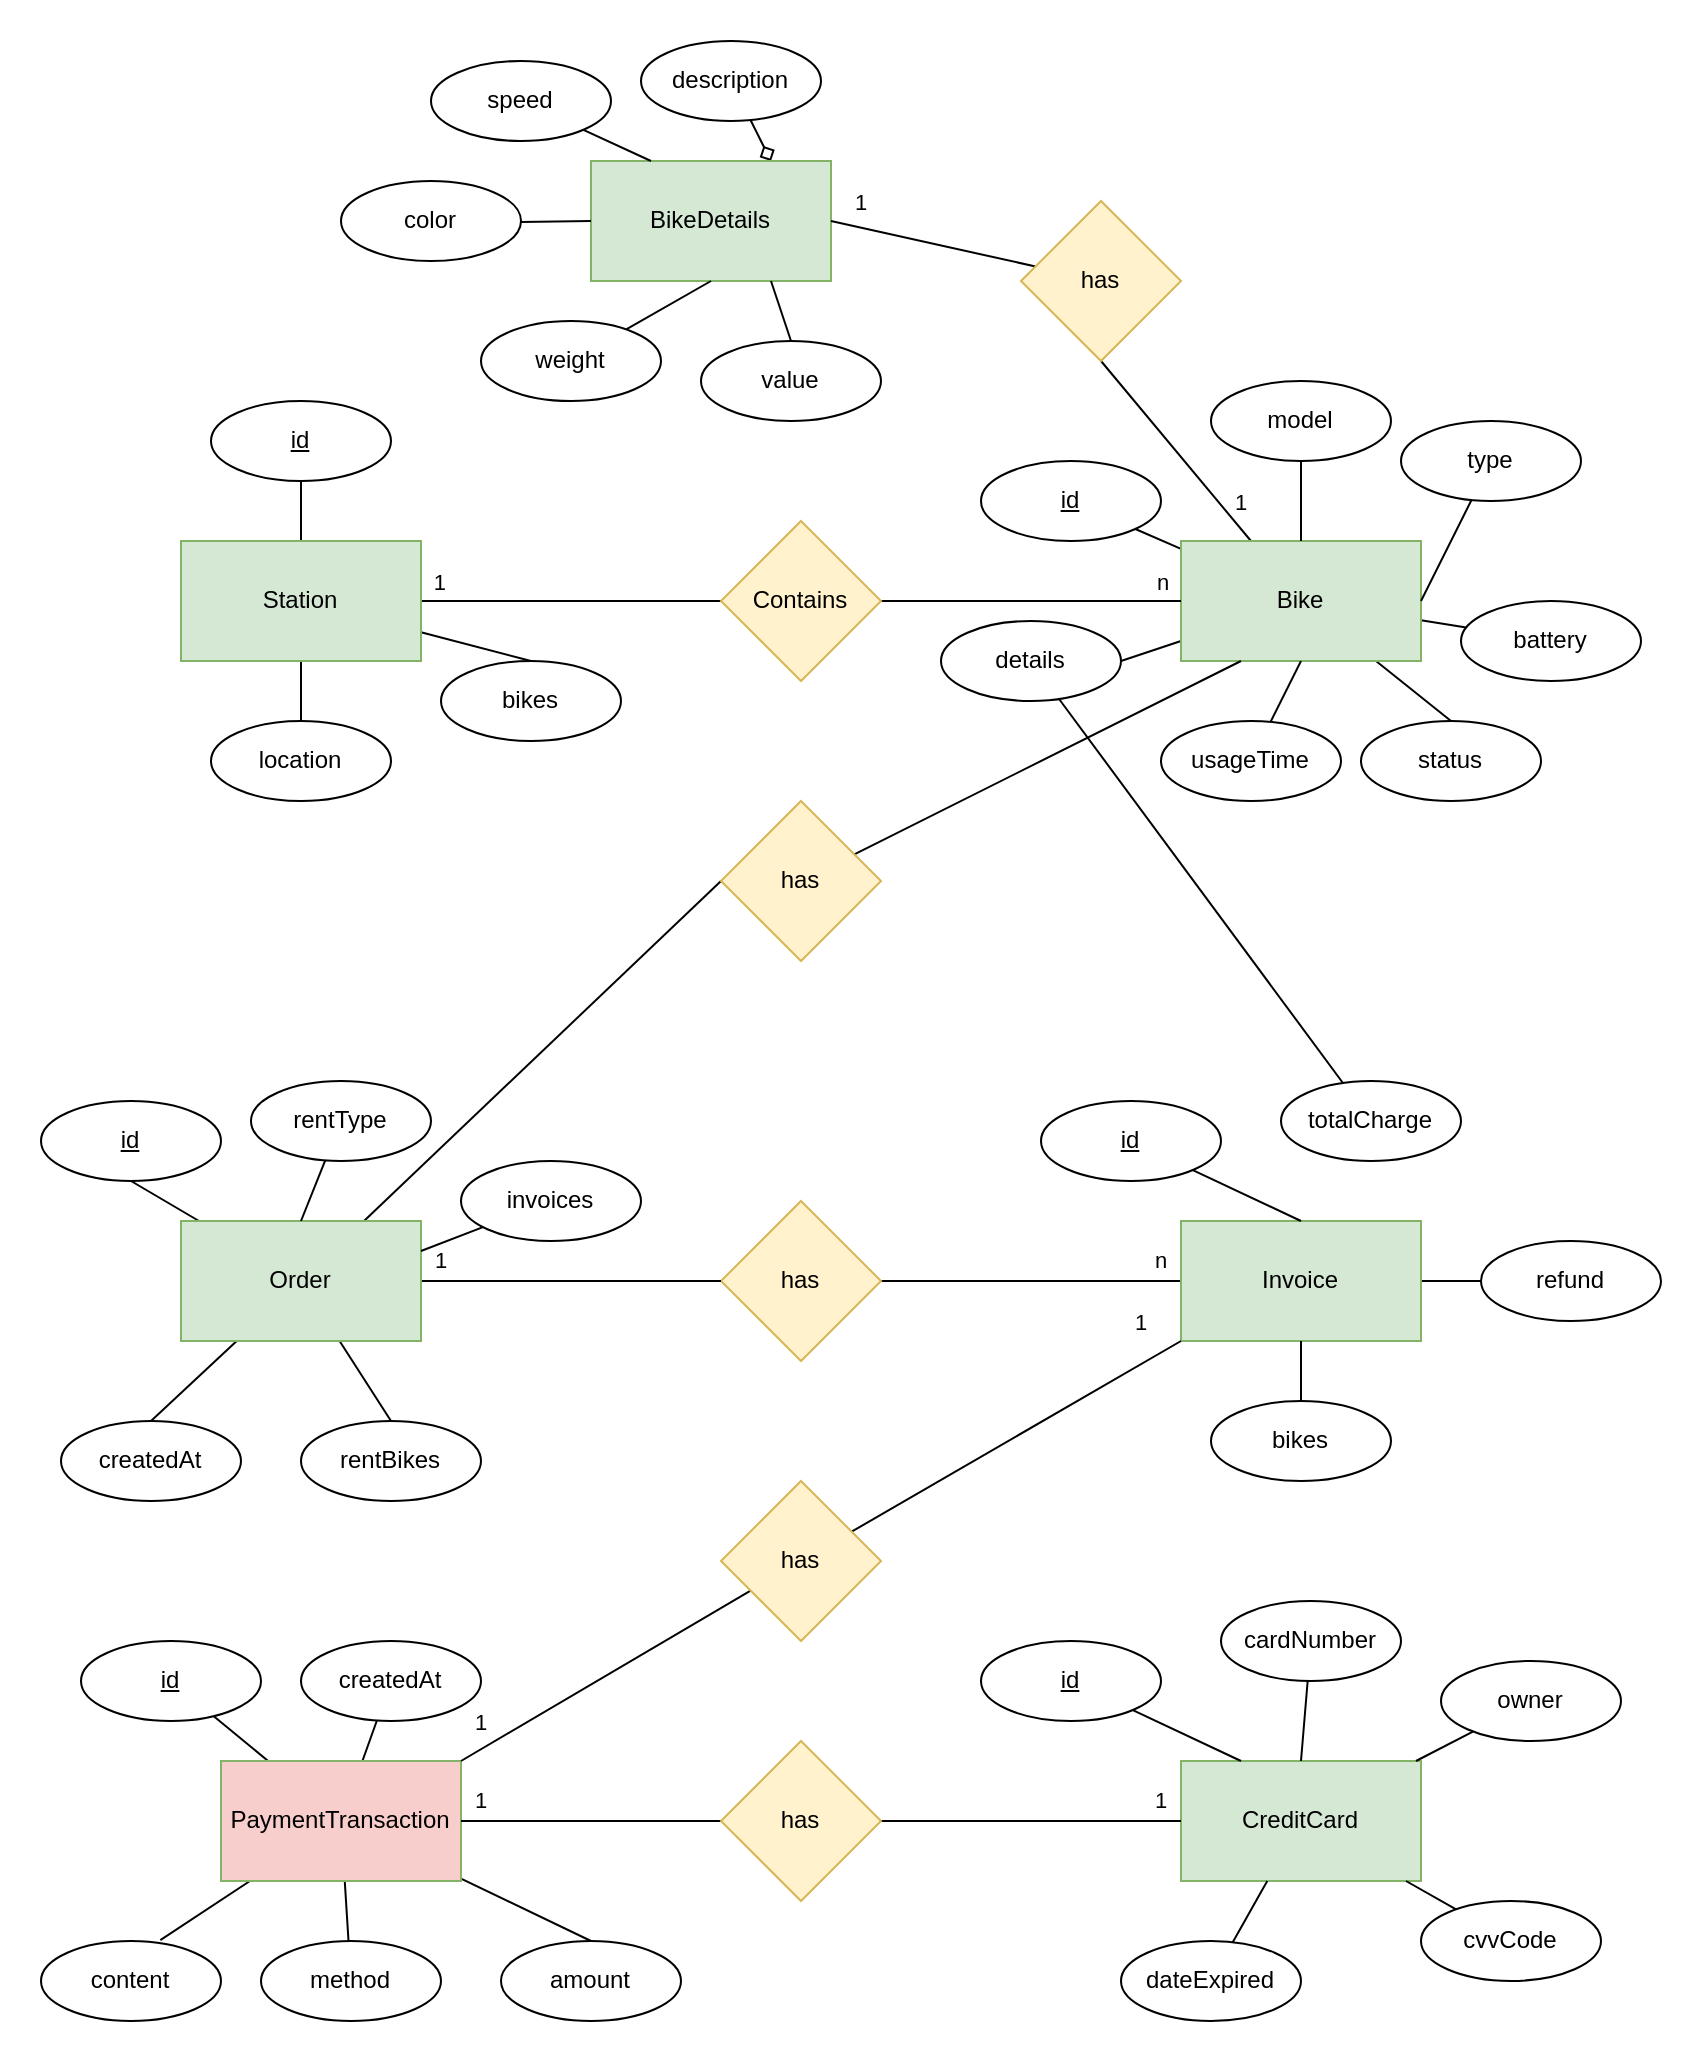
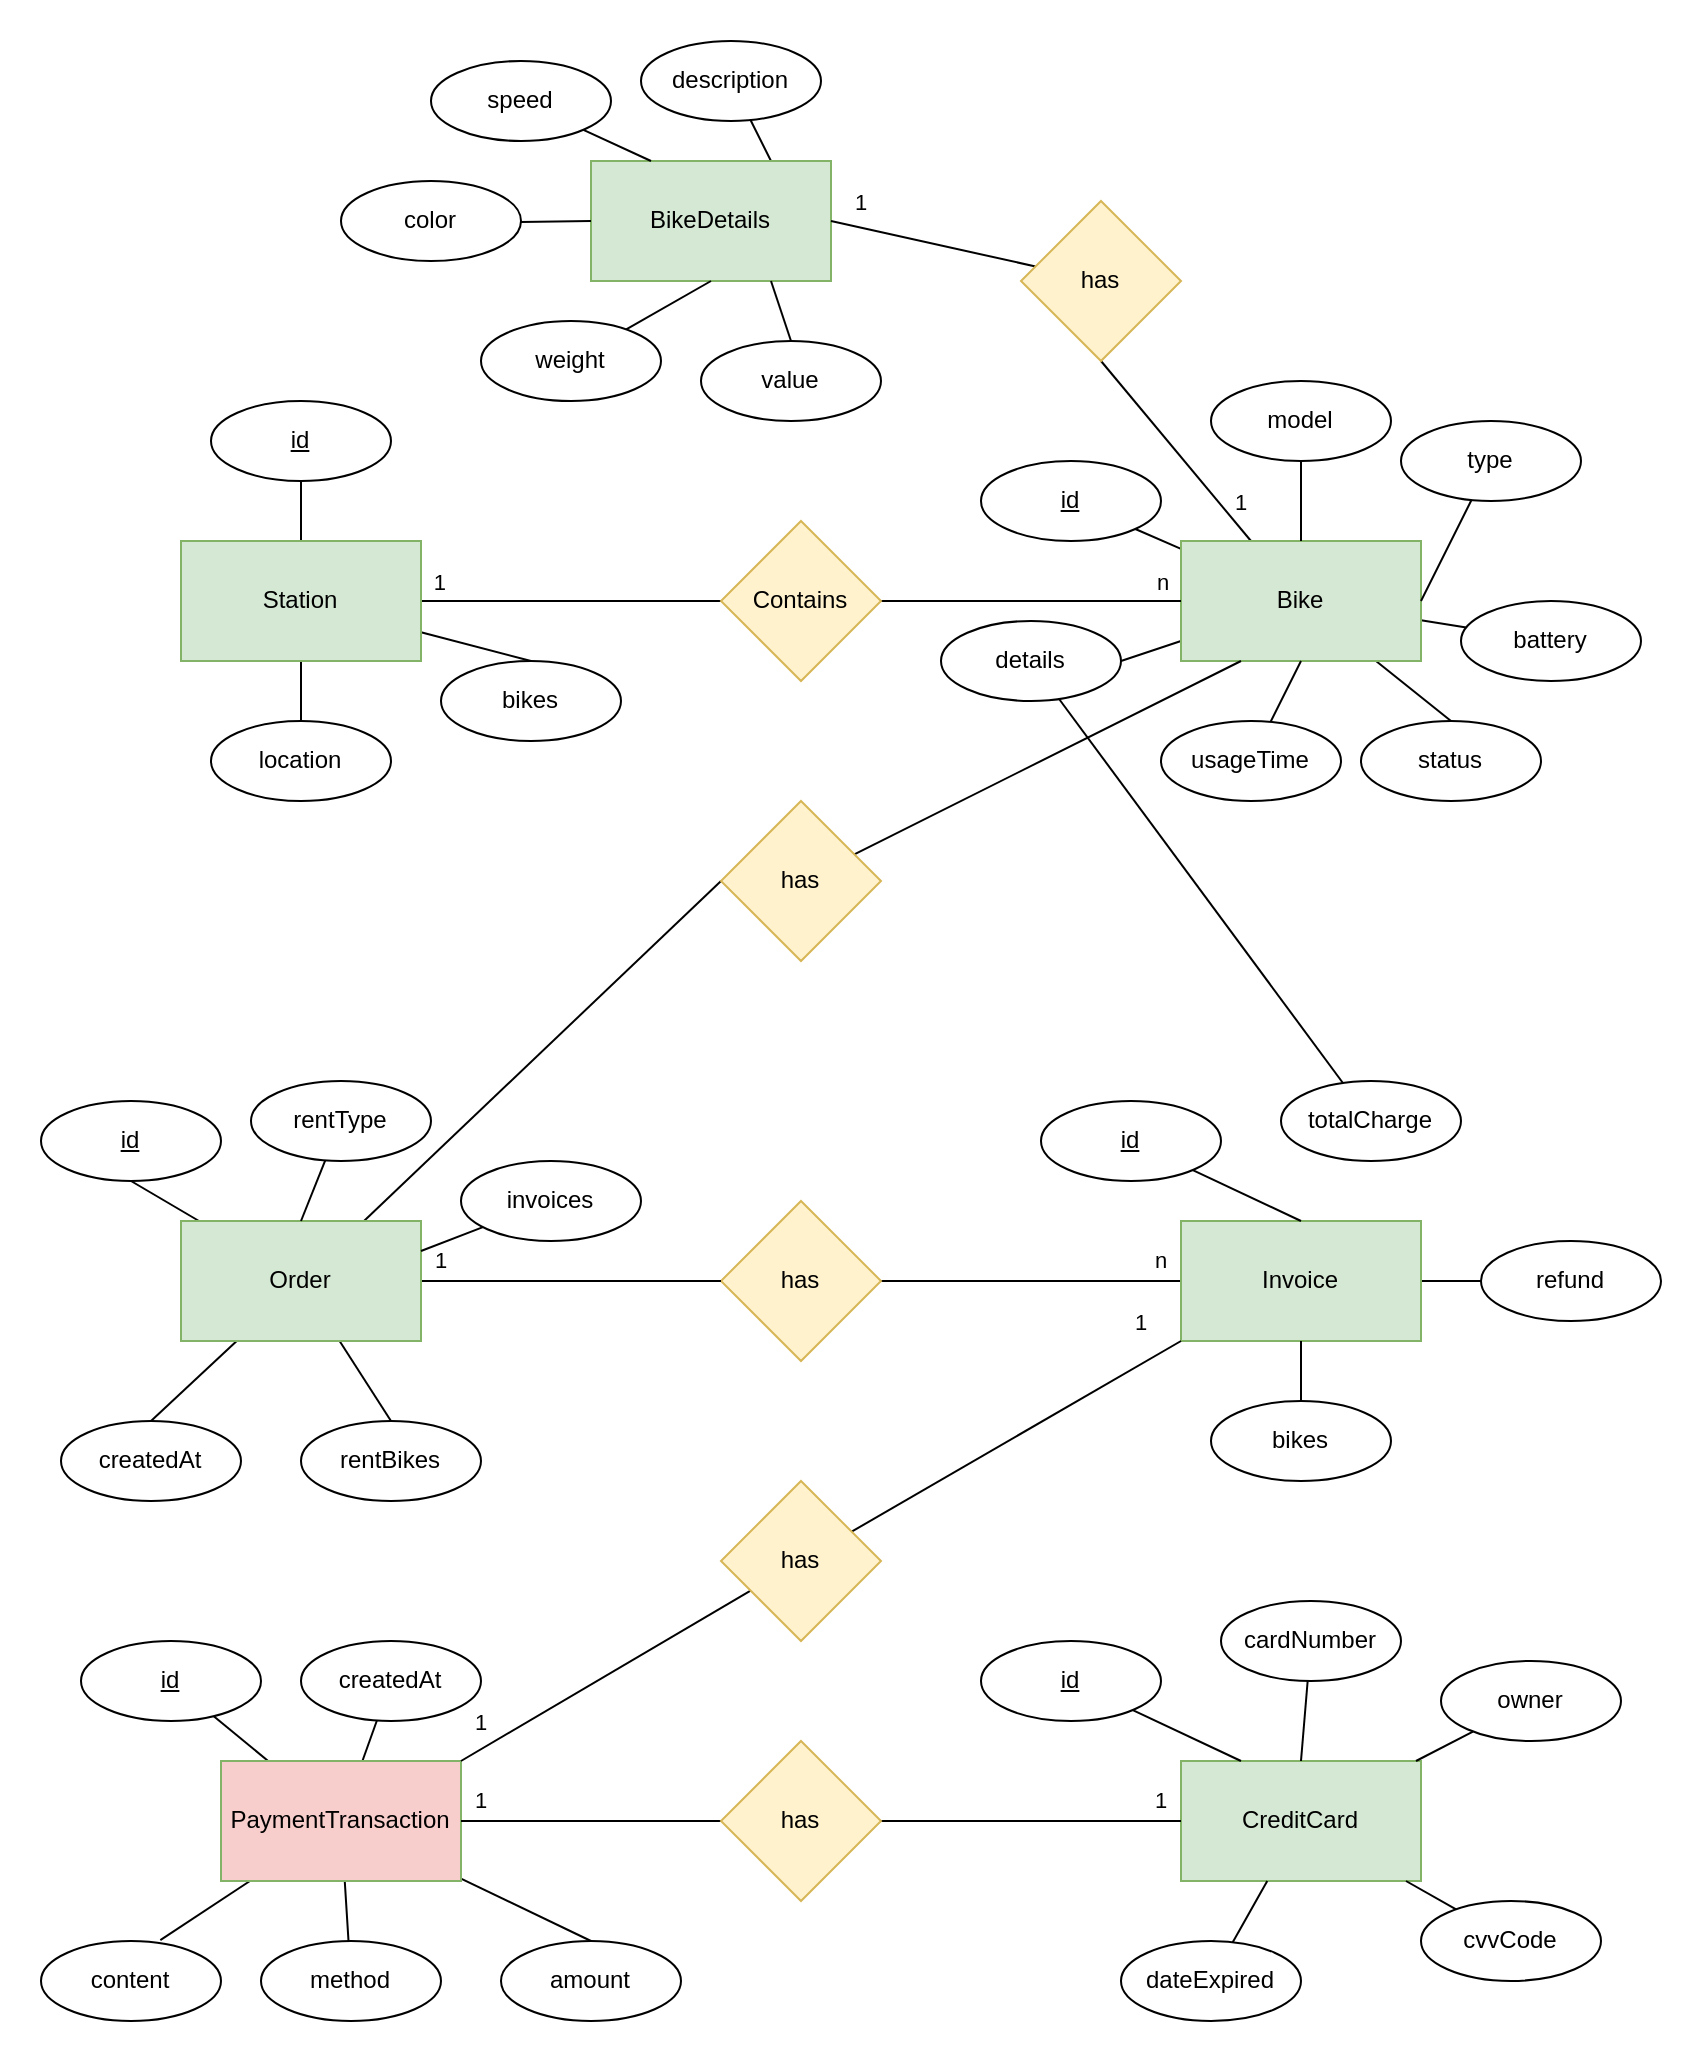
(763, 145) -> (766, 152)
